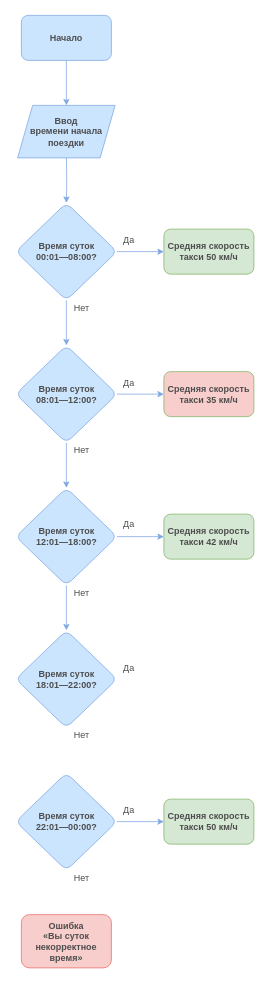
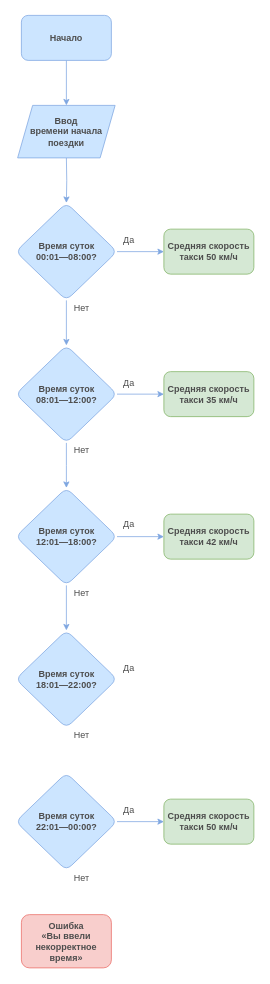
(209, 394) -> (209, 394)
(66, 942) -> (66, 942)
